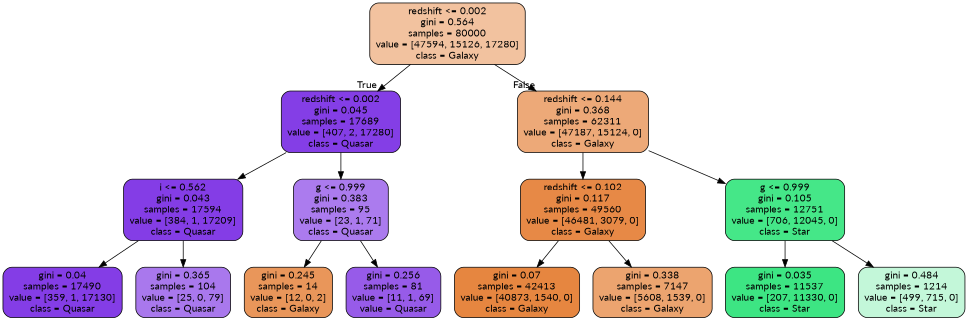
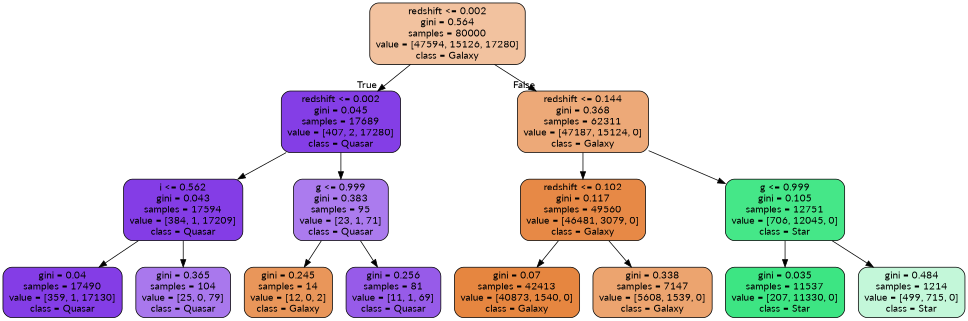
(393, 292) -> (393, 292)
